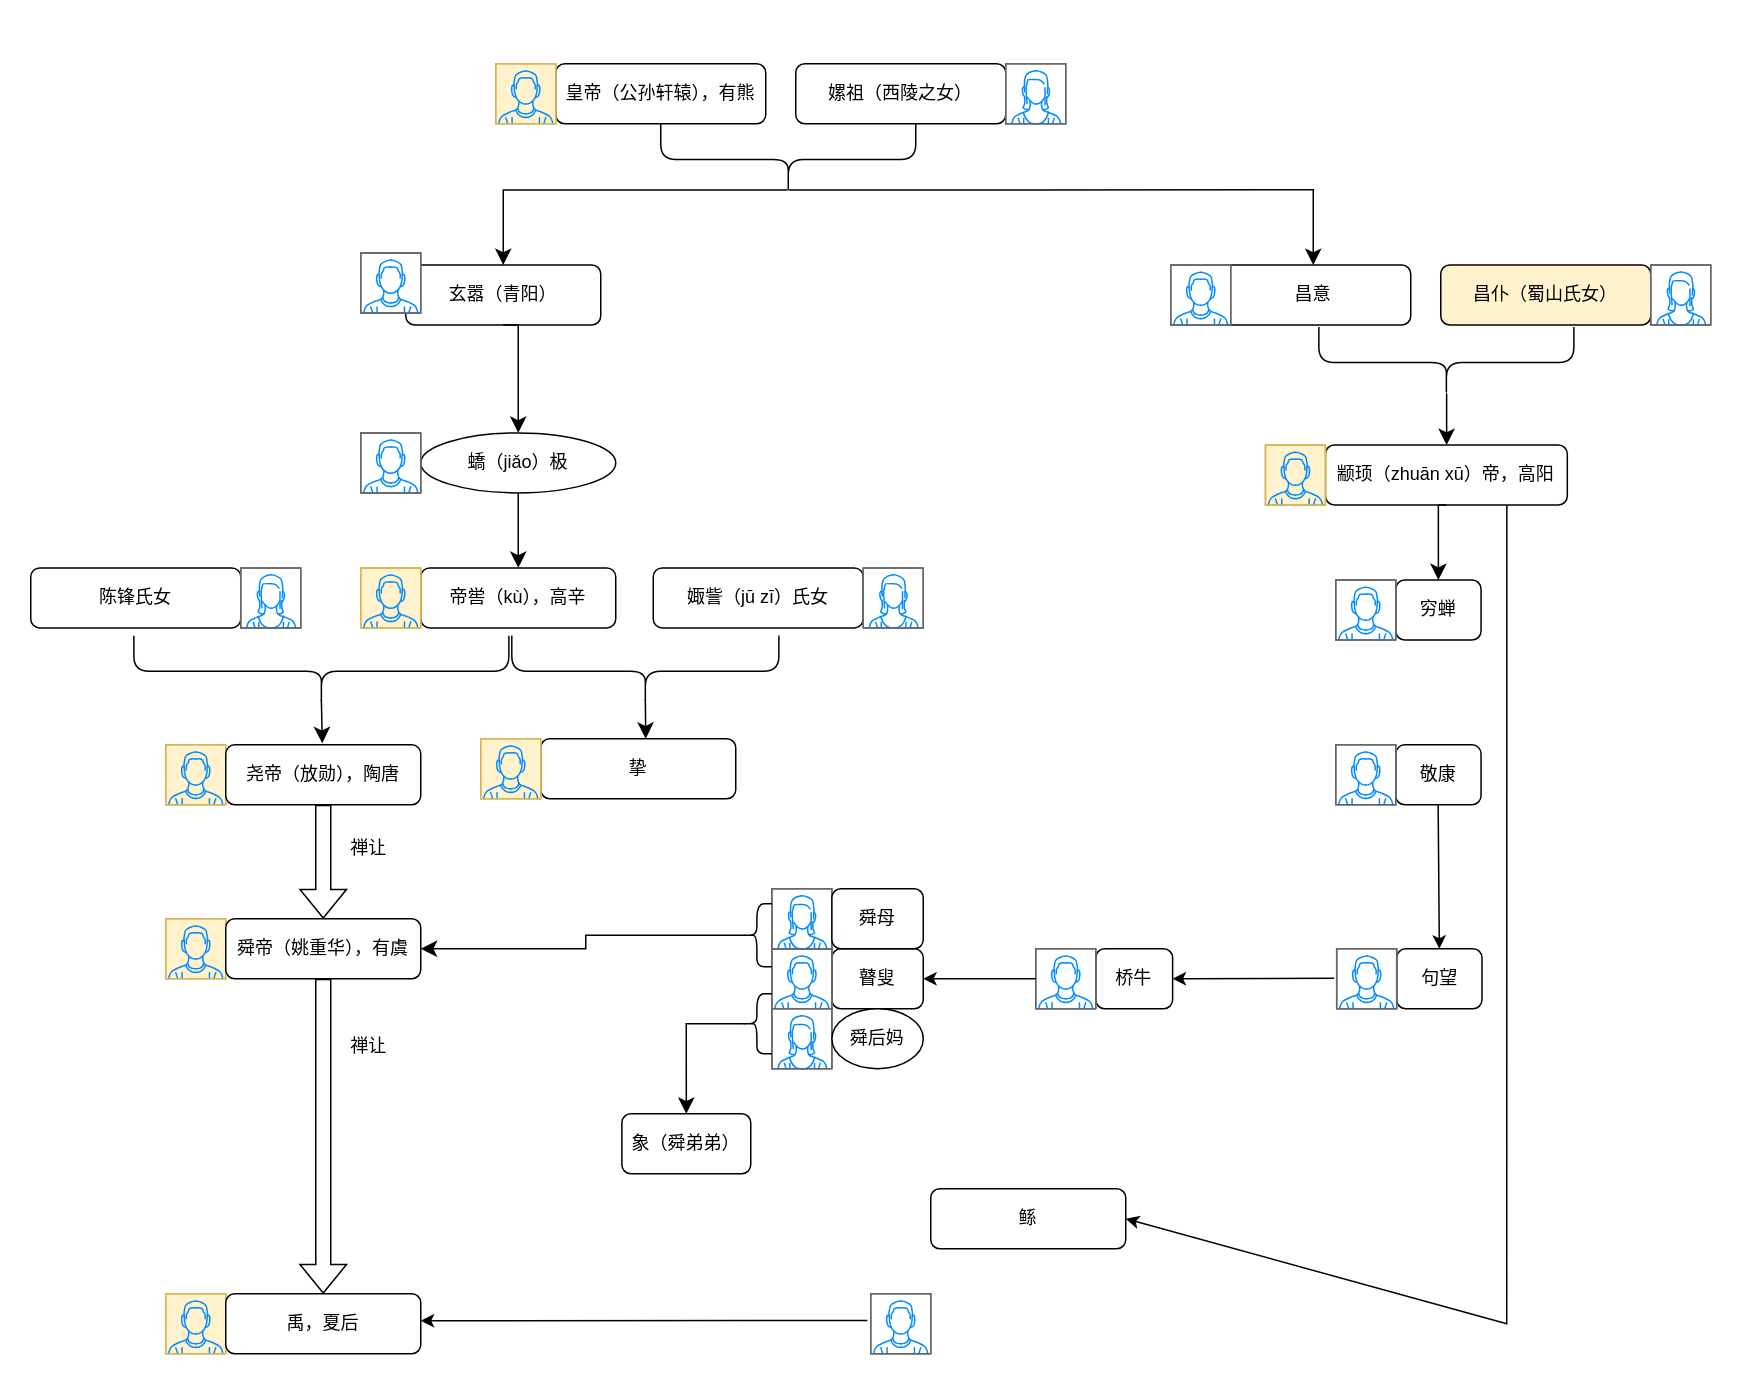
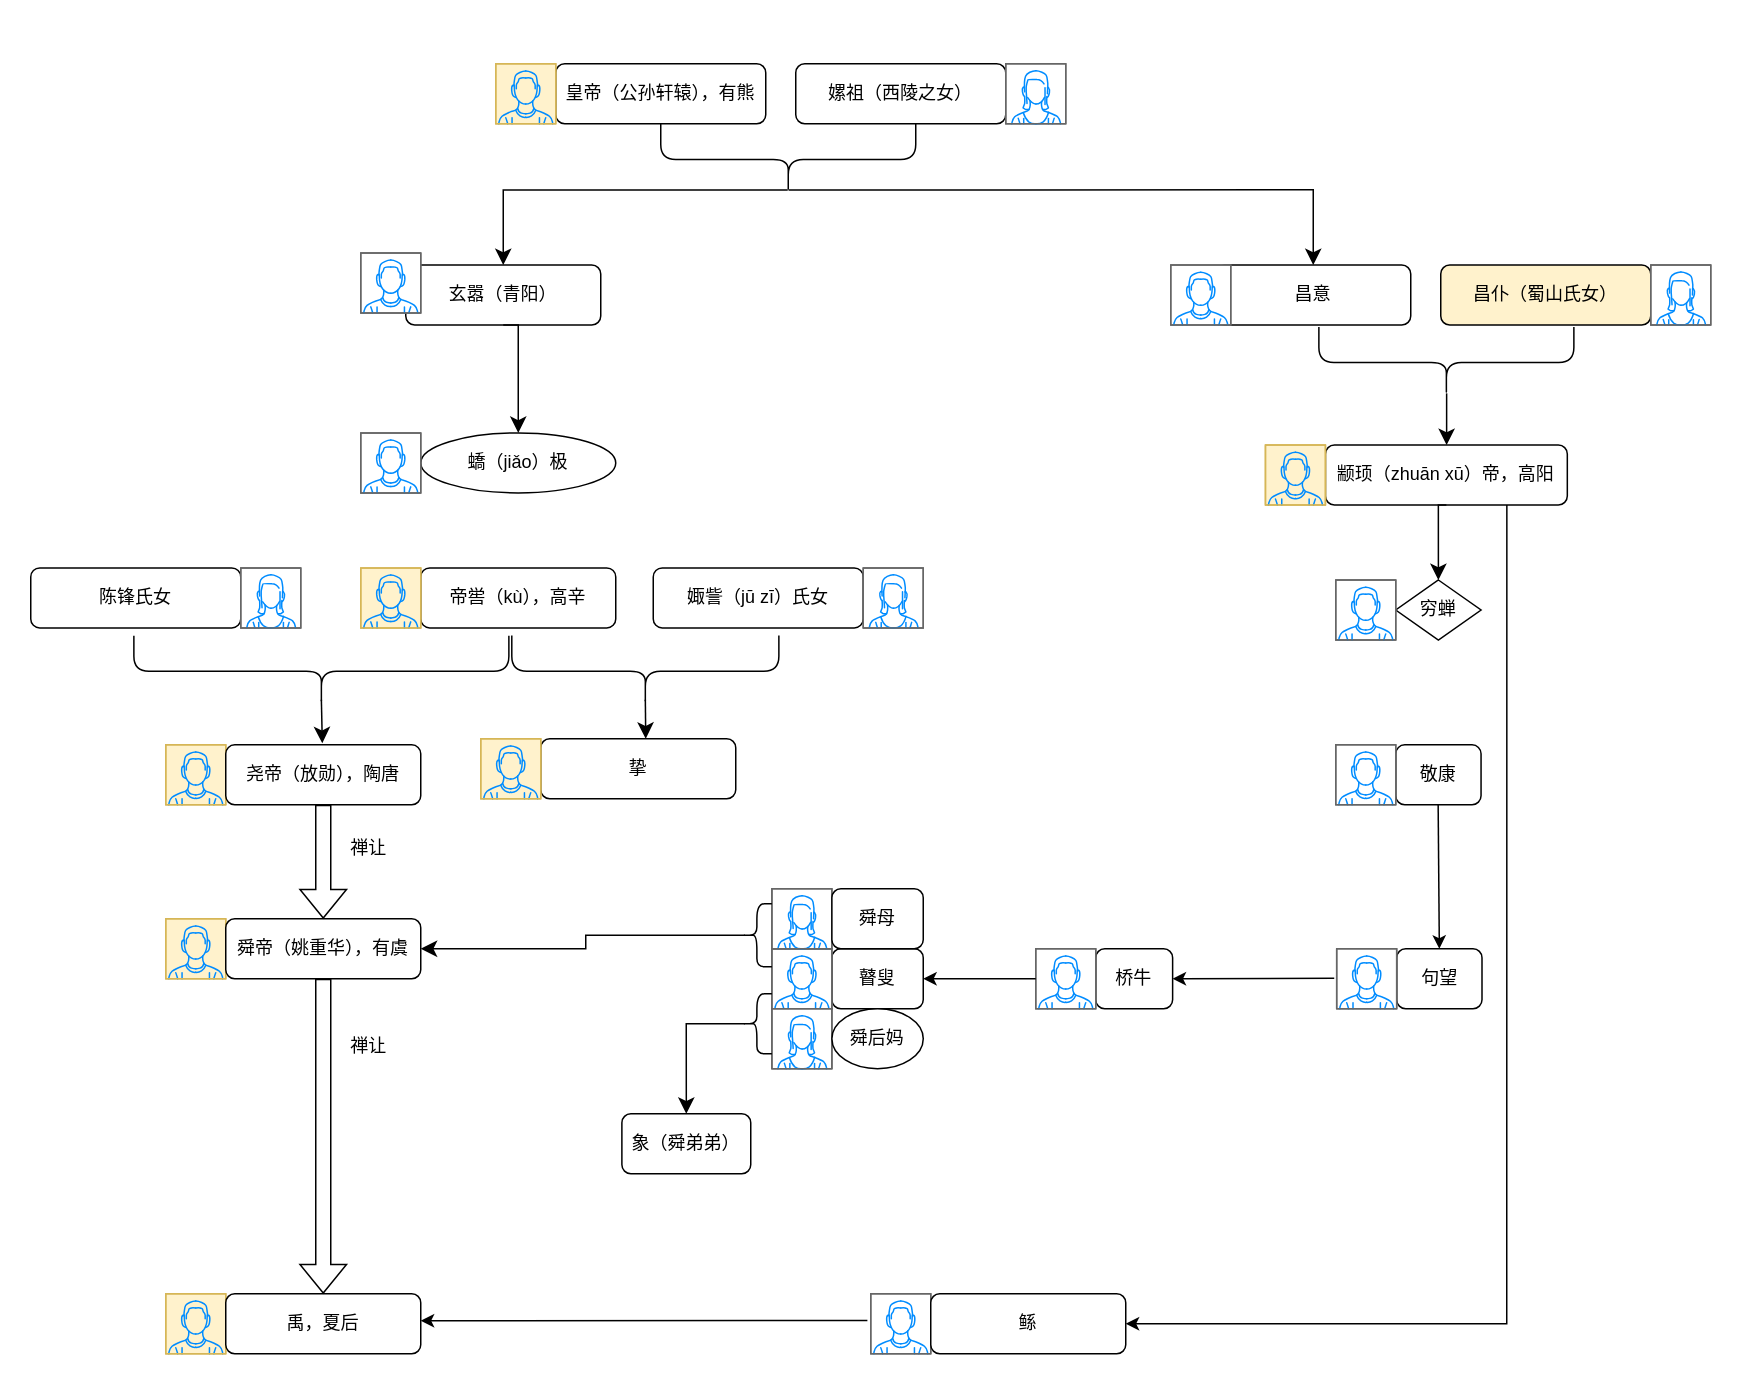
(518, 524) -> none
(1438, 610) -> (1438, 610)
(1028, 1219) -> (1028, 1324)
